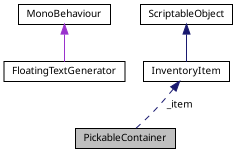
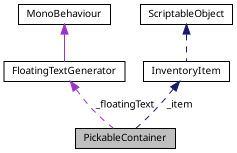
(186, 48) -> (186, 48)
none -> (94, 111)
